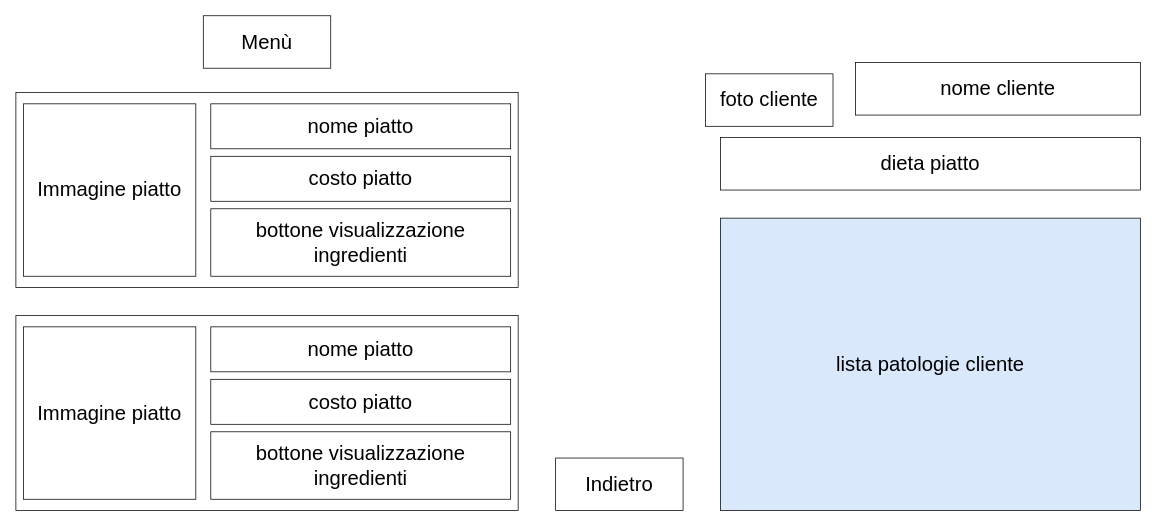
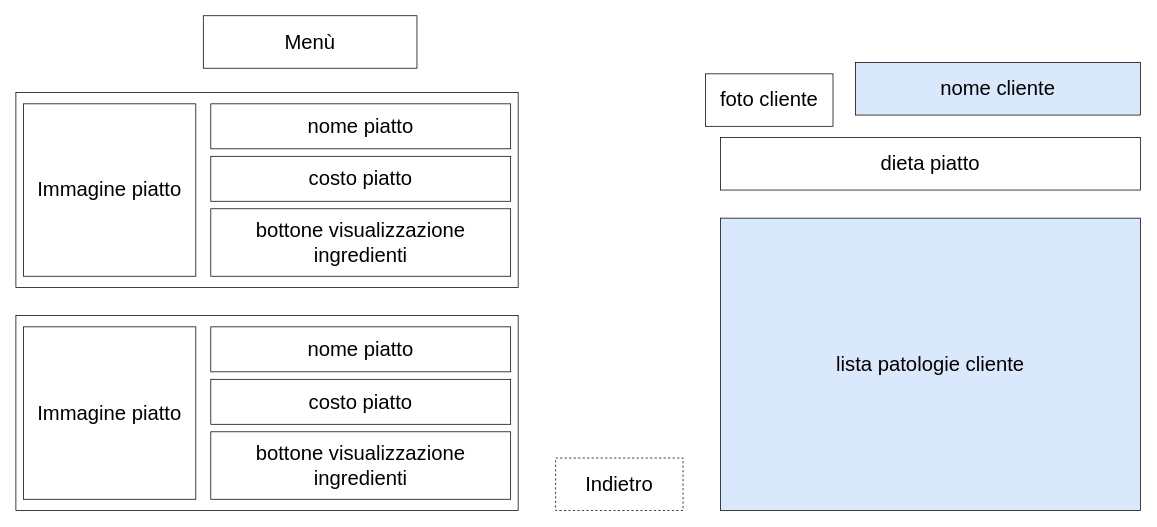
(267, 42) -> (310, 42)
(998, 89) -> (998, 89)
(619, 485) -> (619, 485)
